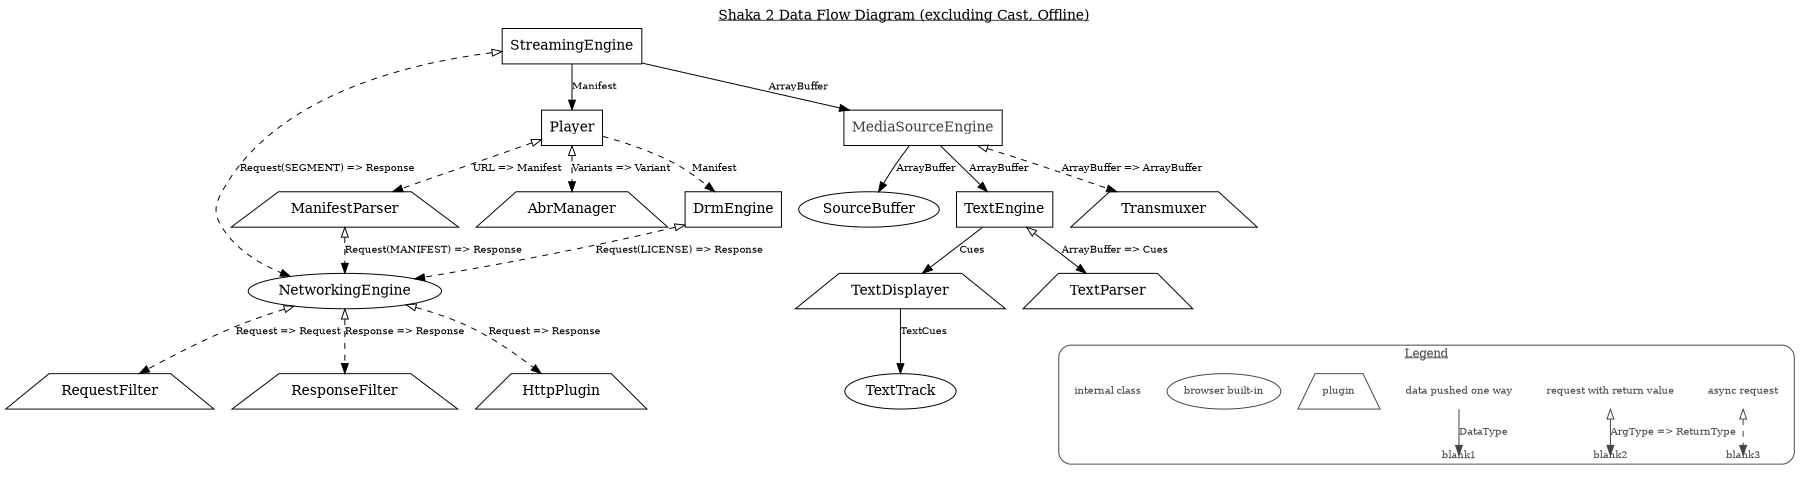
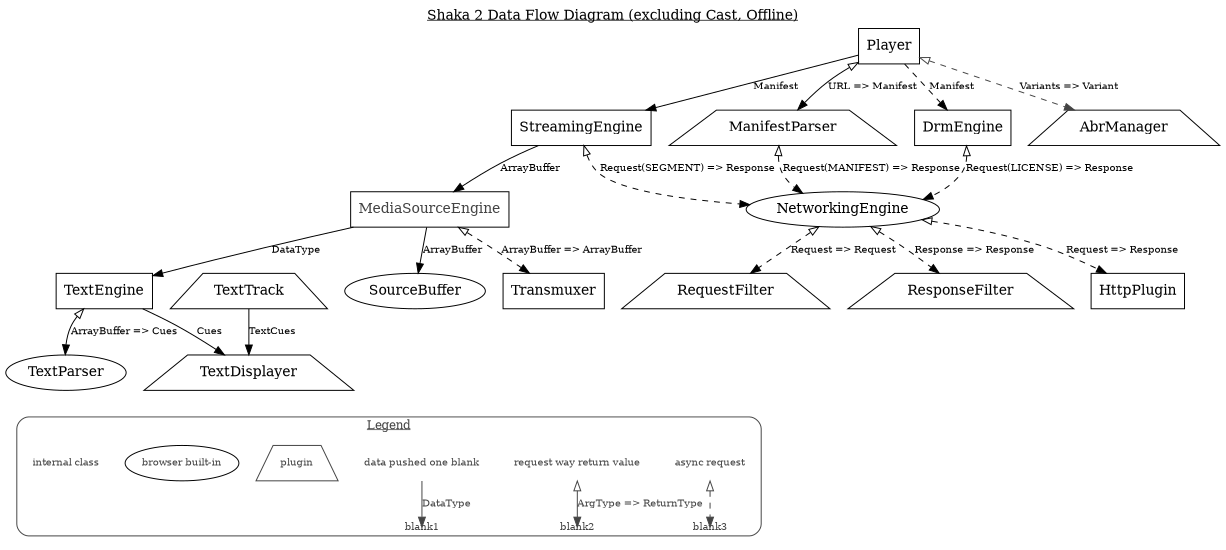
(572, 82) -> (757, 81)
(467, 166) -> (826, 83)
(572, 169) -> (997, 84)
(999, 169) -> (296, 250)
(1164, 209) -> (554, 291)
(1108, 291) -> (66, 373)
(900, 336) -> (249, 327)
(561, 391) -> (1138, 291)
(900, 391) -> (249, 291)
(1224, 391) -> (182, 463)
(1459, 391) -> (422, 463)
(1610, 391) -> (577, 463)
